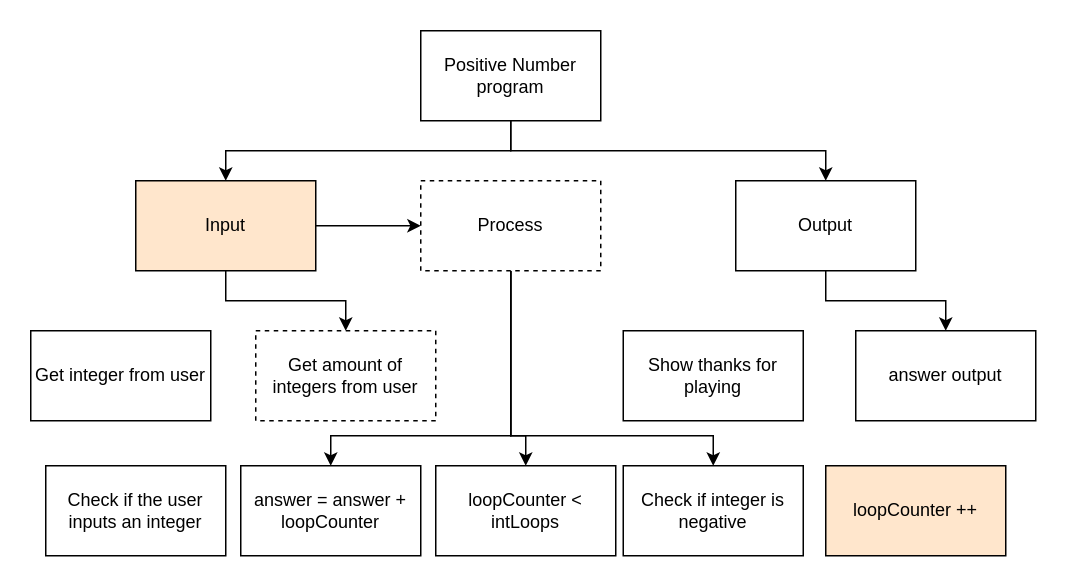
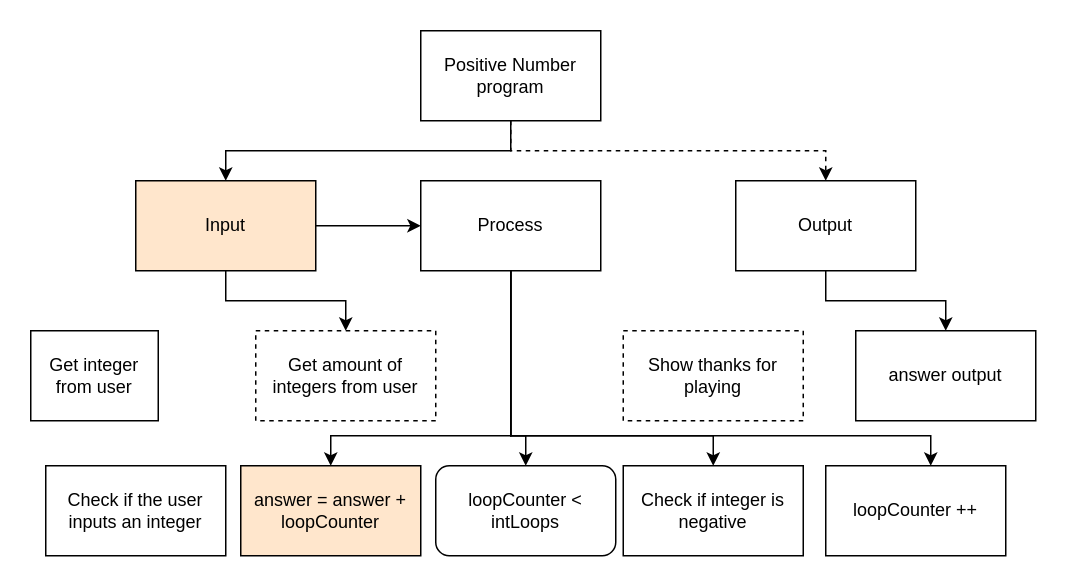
(676, 151) -> (676, 151)
(511, 226) -> (511, 226)
(121, 376) -> (95, 376)
(713, 376) -> (713, 376)
none -> (833, 436)
(331, 511) -> (331, 511)
(526, 511) -> (526, 511)
(916, 511) -> (916, 511)
